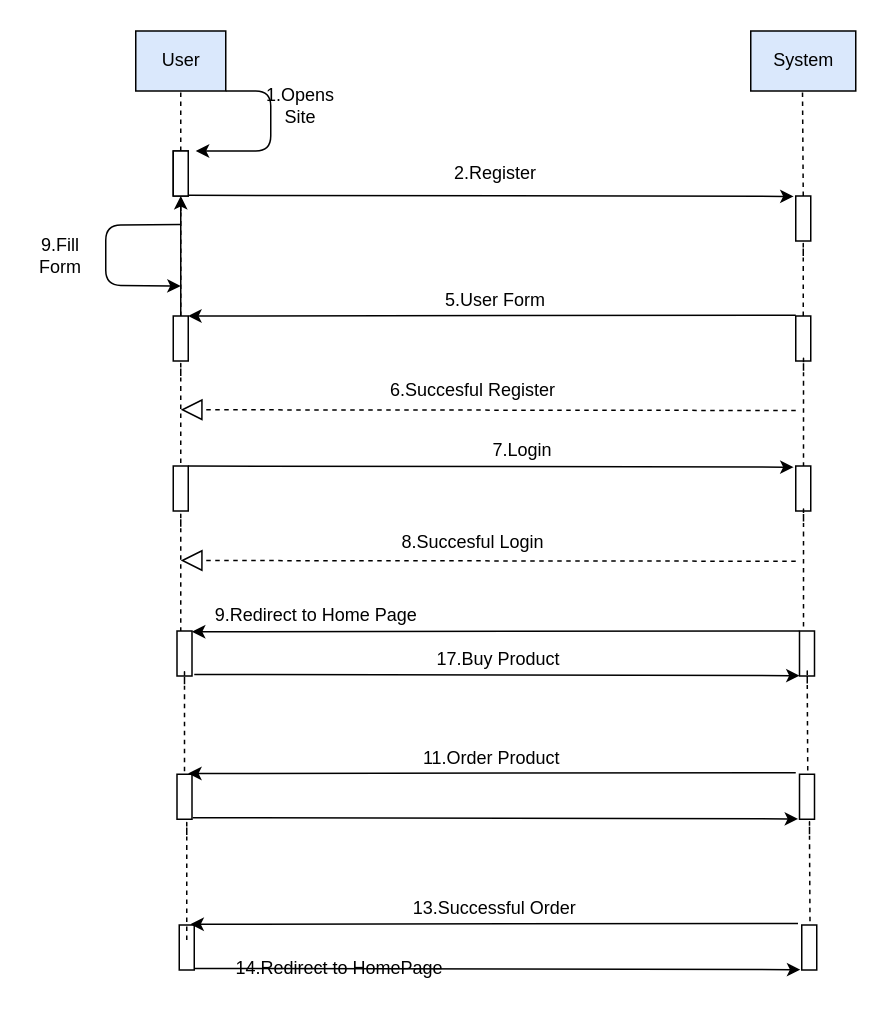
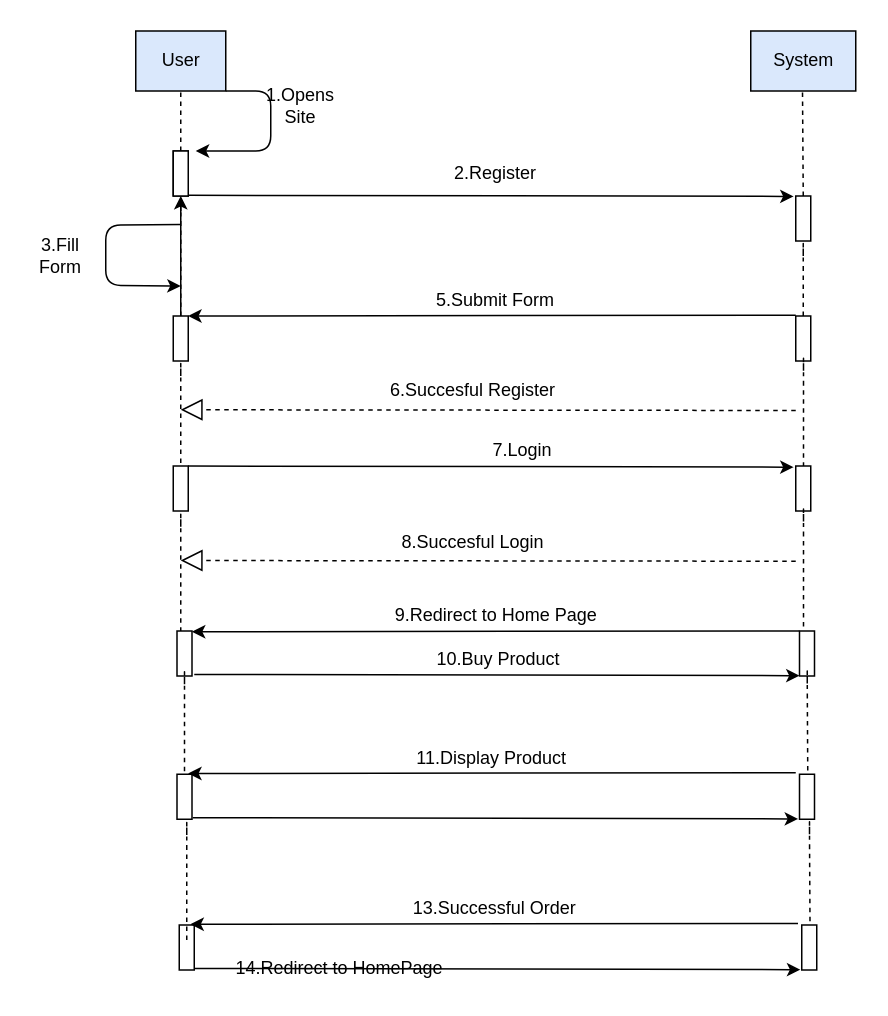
(61, 256) -> (61, 256)
(496, 301) -> (496, 301)
(316, 616) -> (496, 616)
(499, 659) -> (499, 659)
(492, 758) -> (492, 758)
